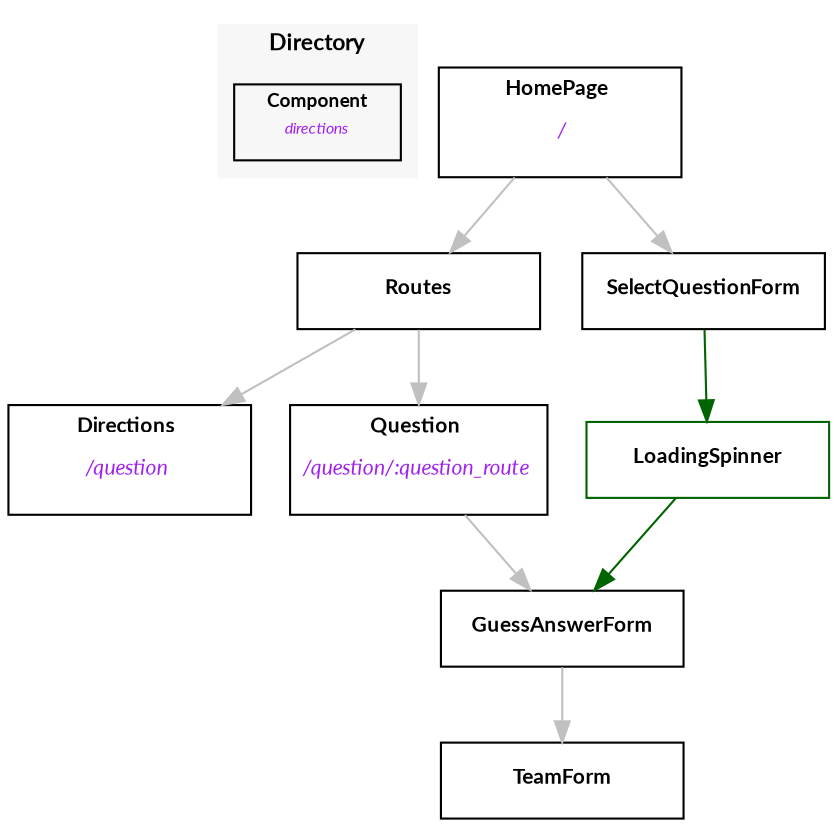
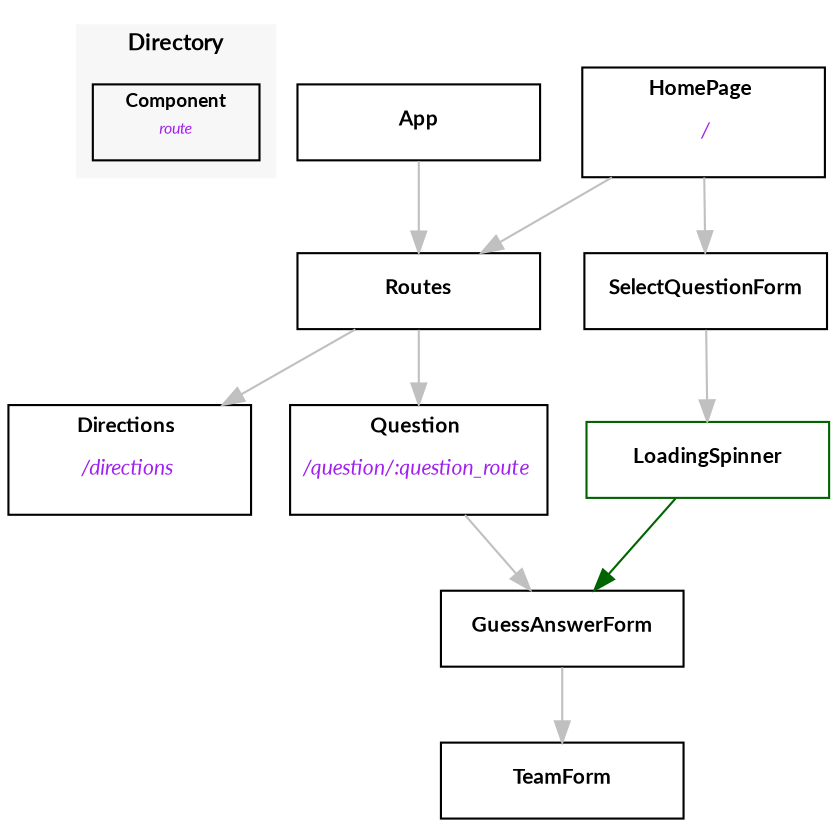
(318, 120) -> (176, 120)
none -> (419, 122)
(705, 365) -> (707, 365)
(130, 468) -> (130, 468)
